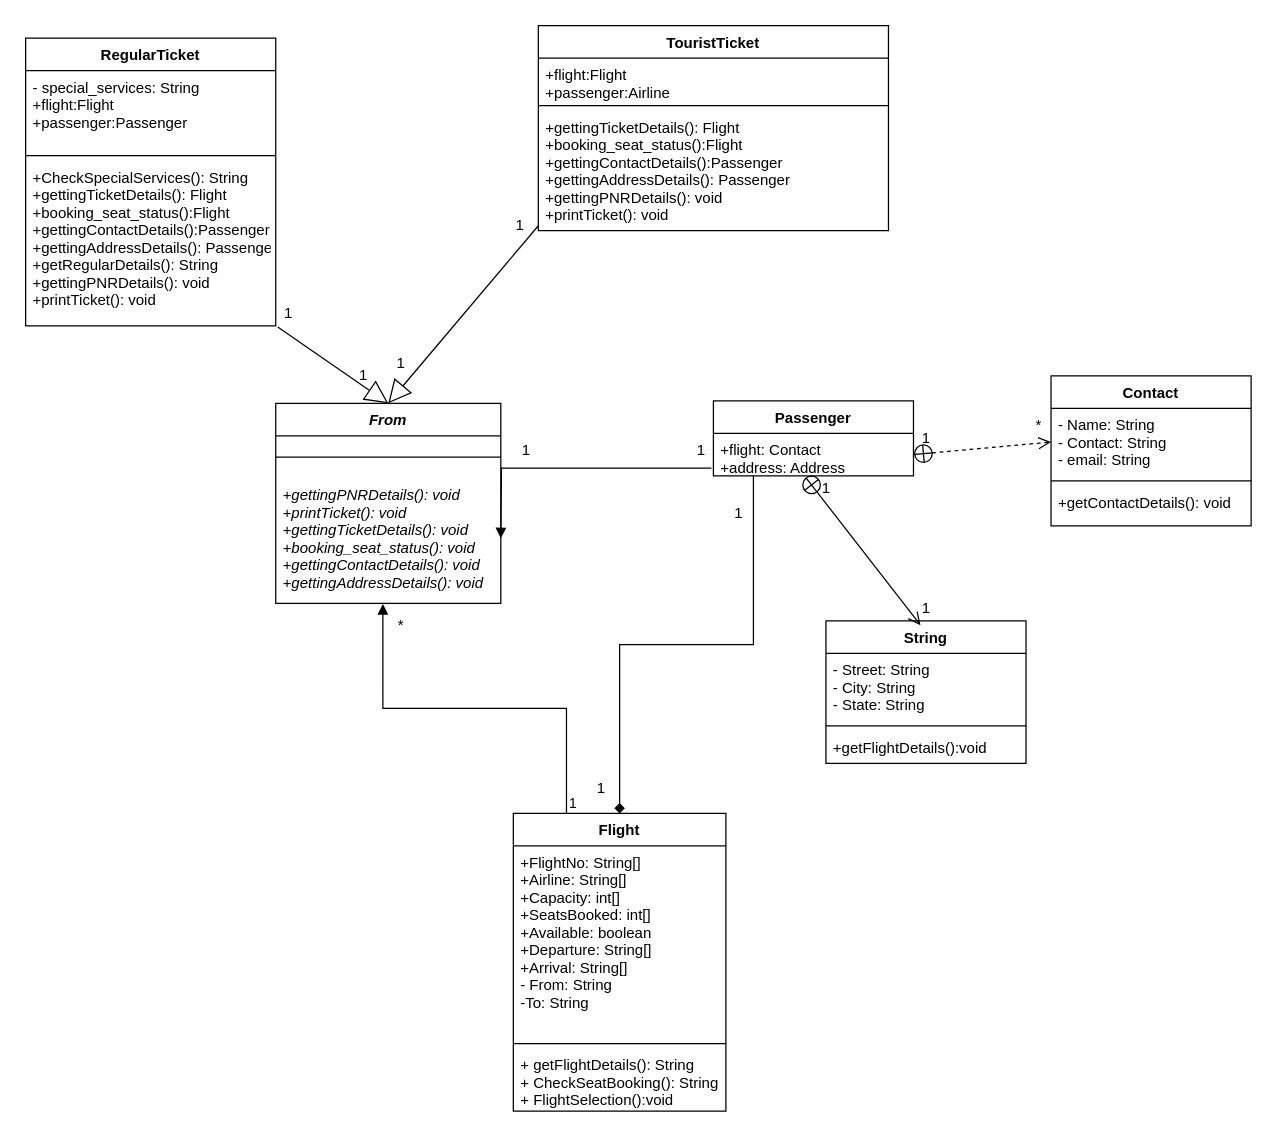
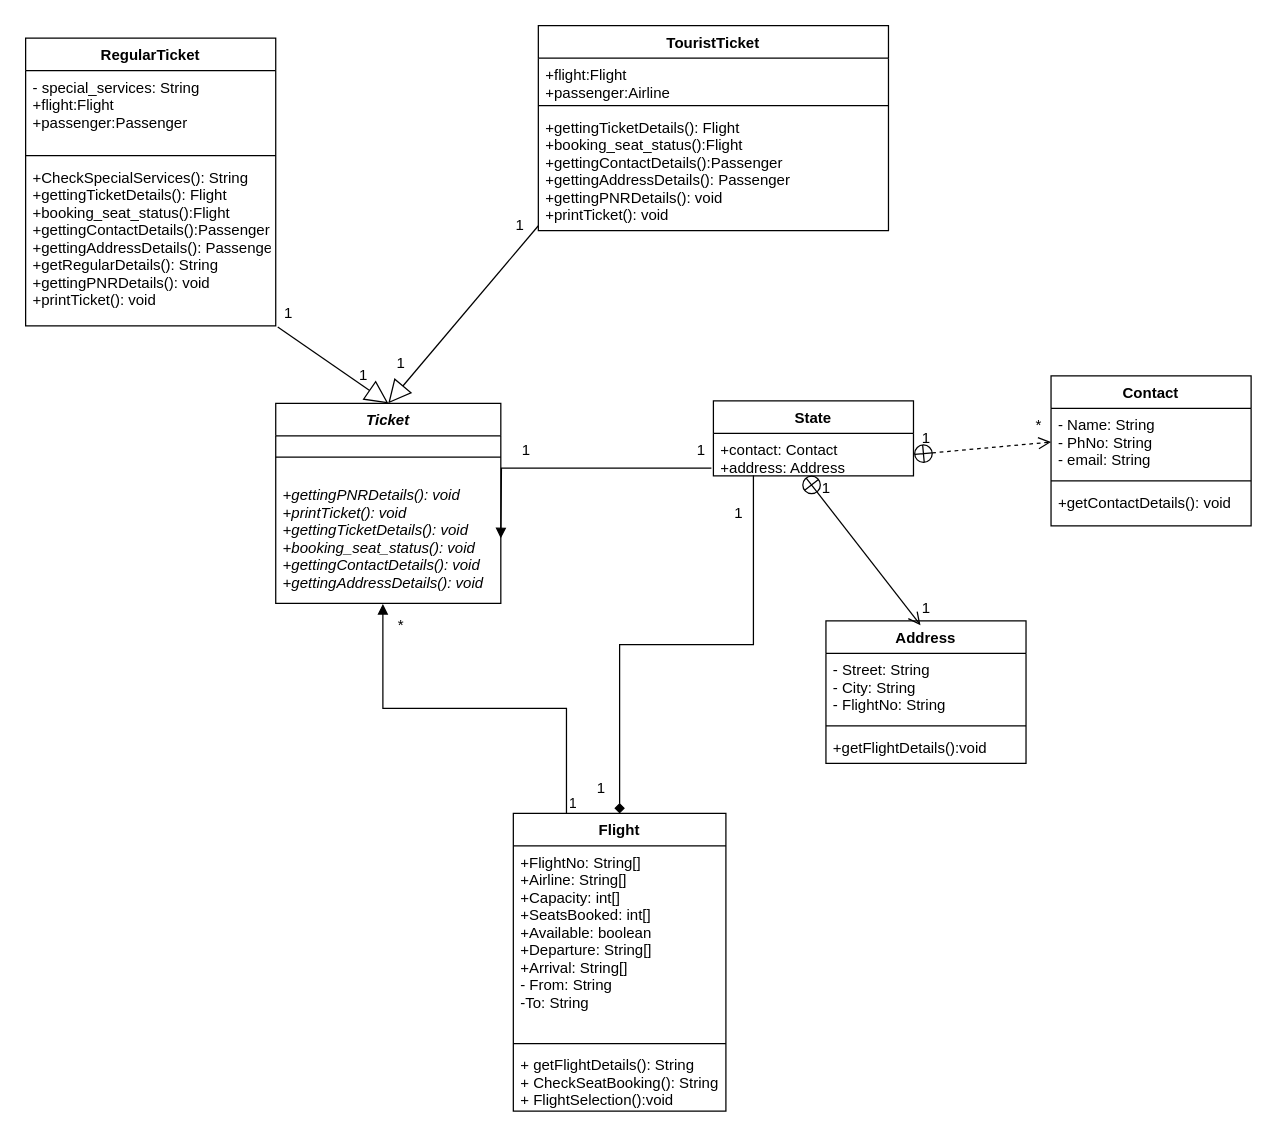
(813, 418) -> (813, 418)
(388, 420) -> (388, 420)
(1109, 425) -> (1109, 425)
(779, 450) -> (788, 450)
(925, 638) -> (925, 638)
(892, 670) -> (892, 670)
